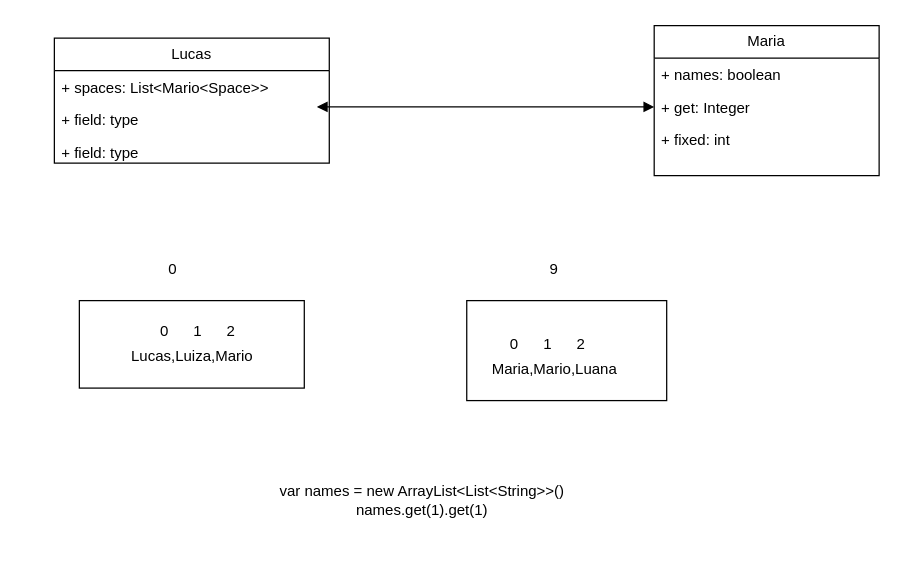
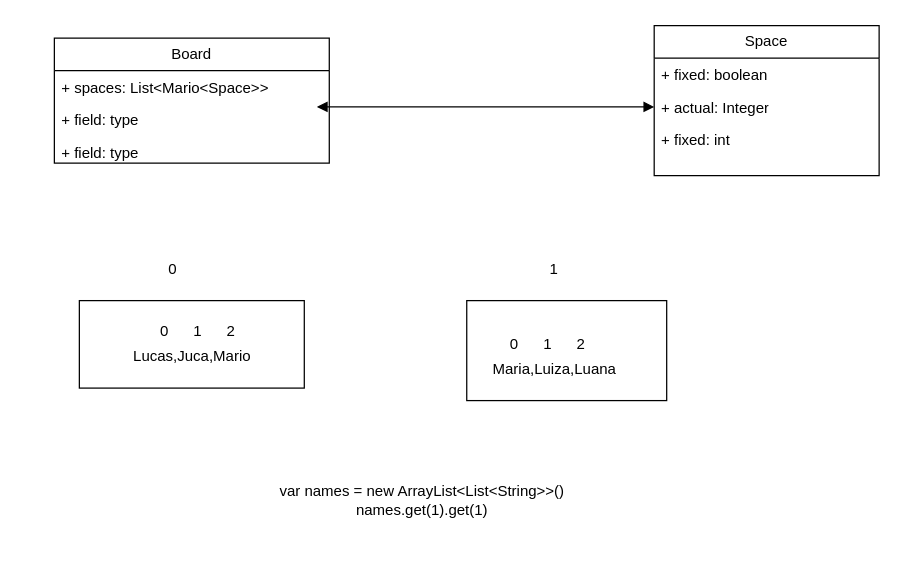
(767, 42) -> (767, 42)
(192, 54) -> (192, 54)
(721, 76) -> (719, 76)
(715, 108) -> (725, 108)
(554, 269) -> (554, 269)
(193, 357) -> (193, 357)
(555, 369) -> (555, 369)
